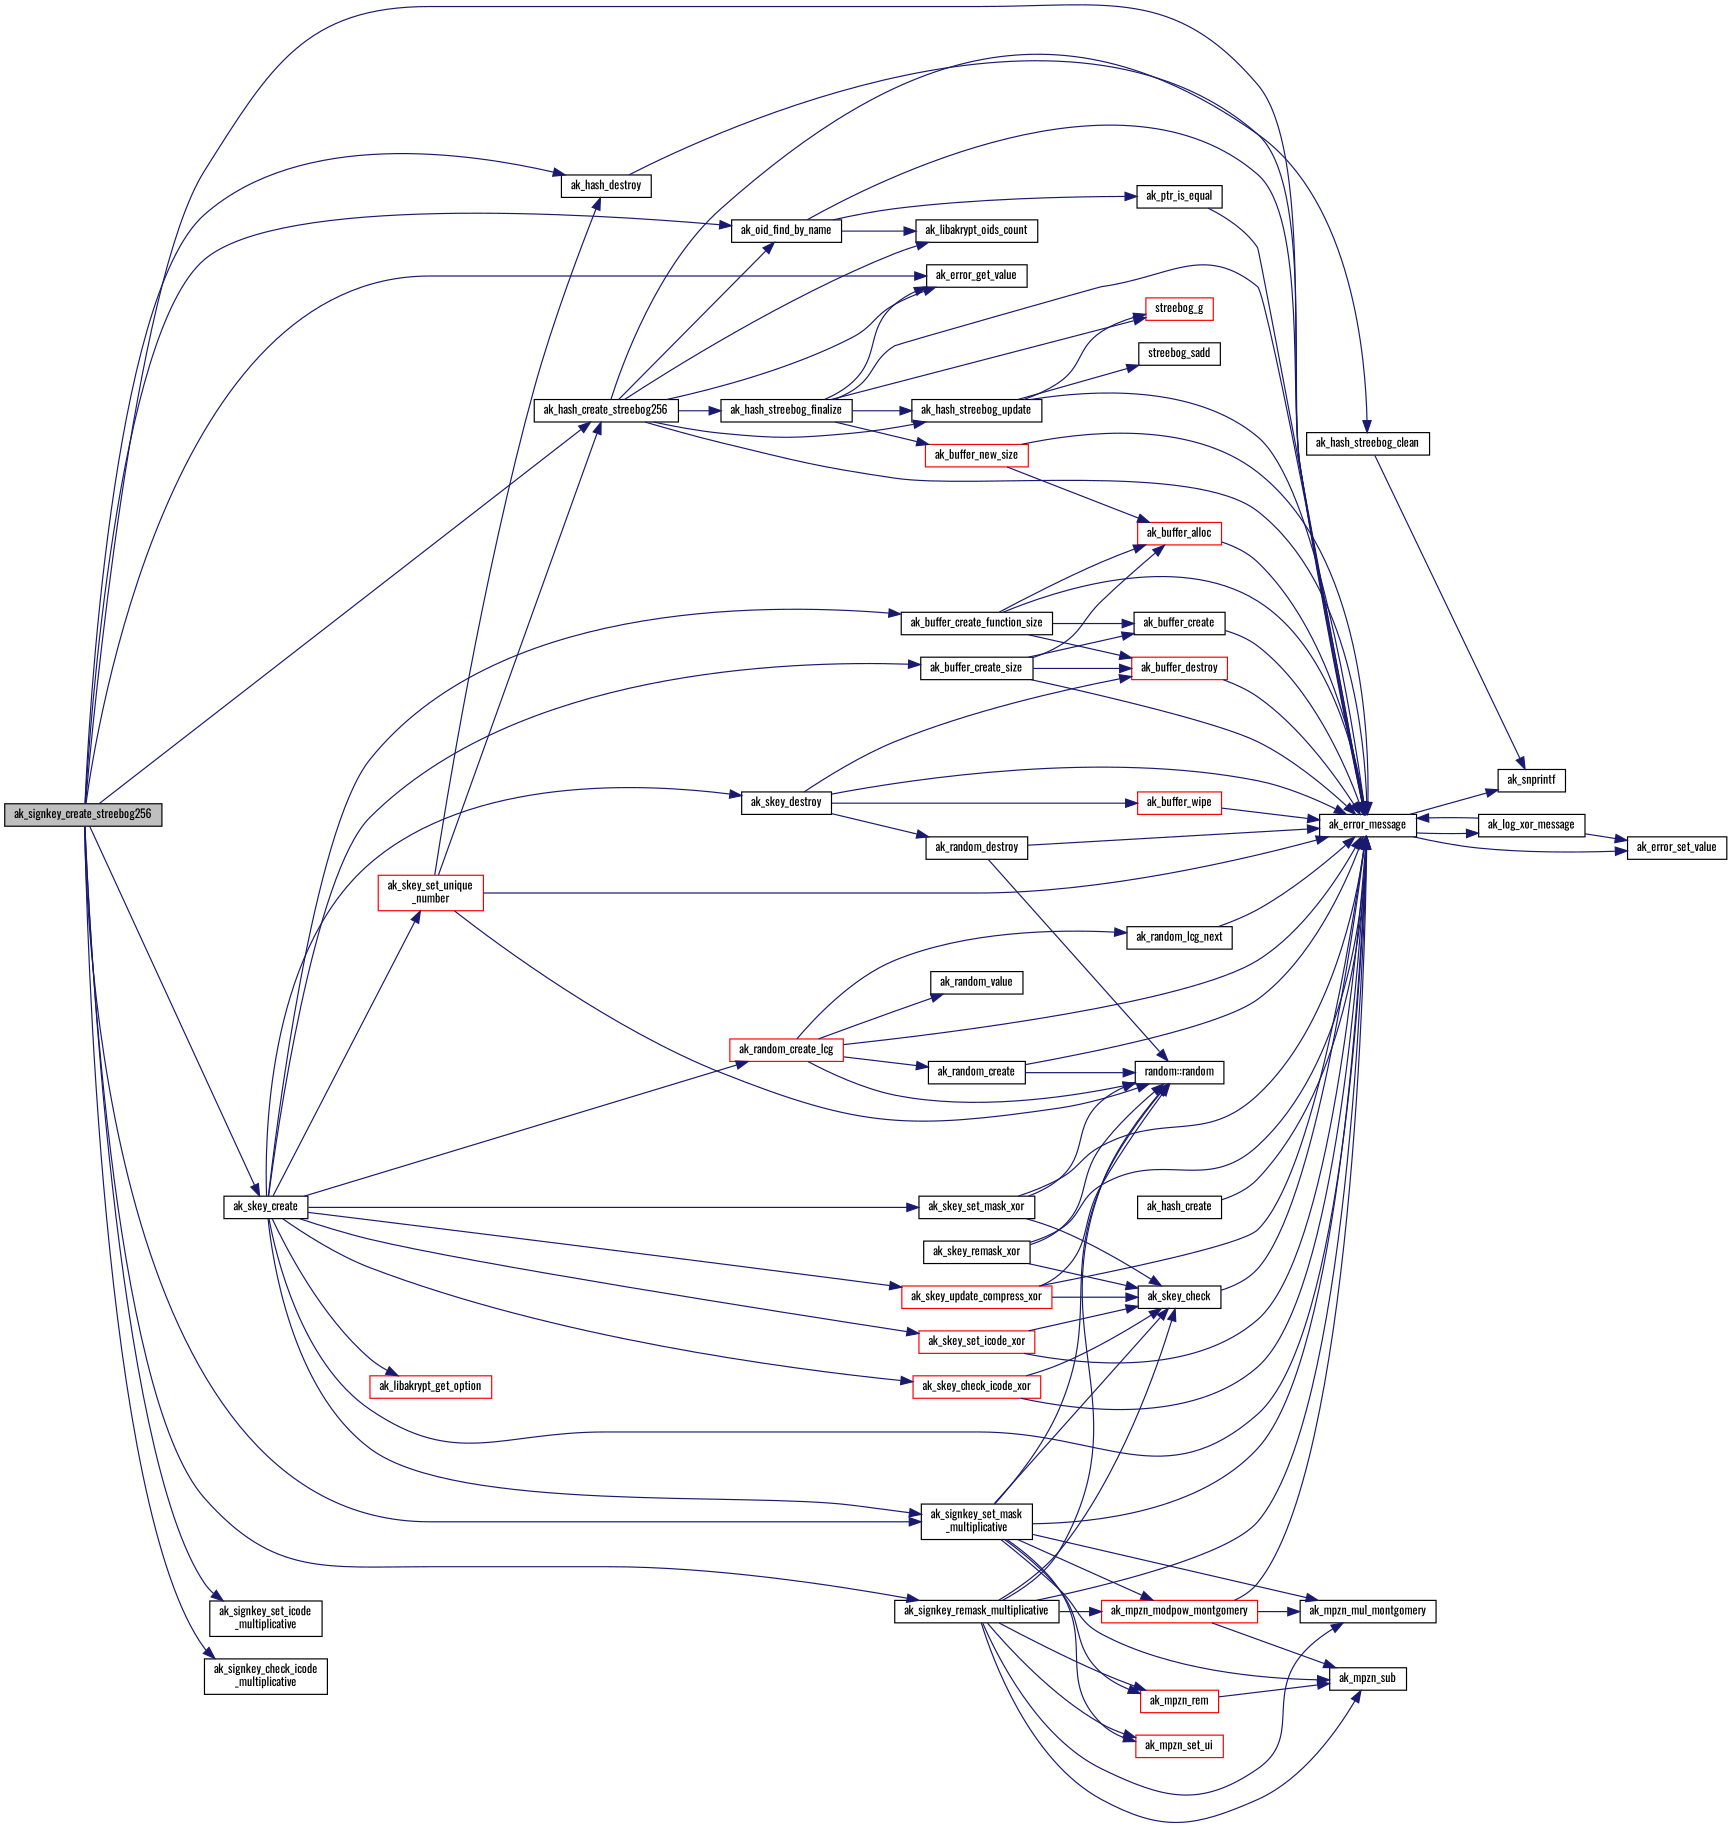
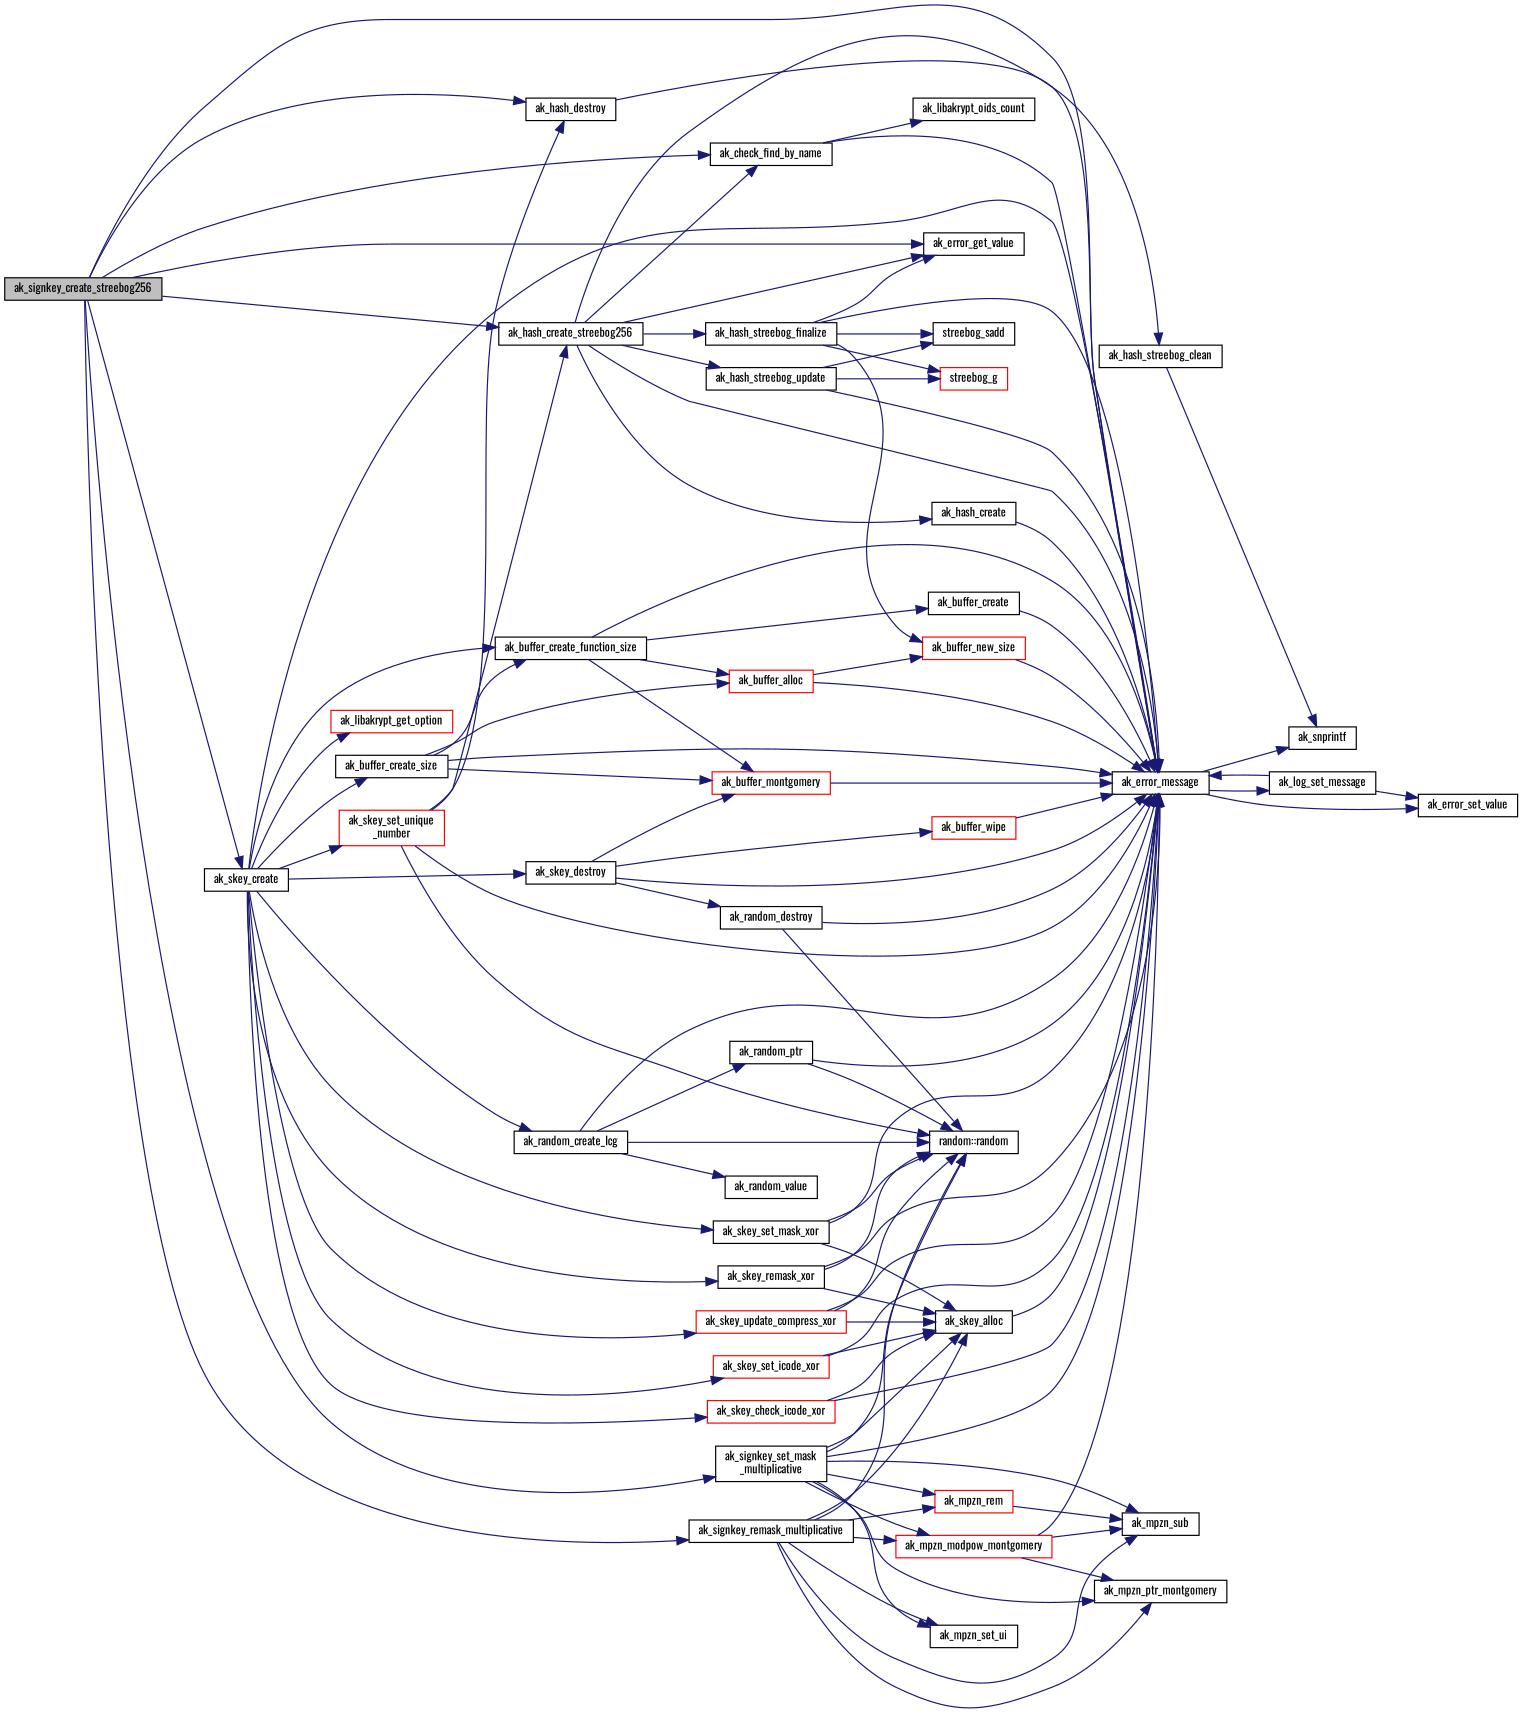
(1180, 197) -> none
(787, 231) -> (771, 154)
(767, 315) -> (714, 497)
(876, 411) -> (879, 334)
(1073, 492) -> (862, 667)
(1096, 642) -> (489, 682)
(1180, 668) -> (771, 783)
(1532, 826) -> (1323, 783)
(1180, 938) -> none
(787, 1050) -> (571, 1142)
(977, 1073) -> (771, 1053)
(1180, 1297) -> (974, 1322)
(1327, 1309) -> none
(508, 1488) -> (370, 1205)
(1368, 1612) -> (1161, 1591)
(266, 1619) -> none
(266, 1677) -> none
(1180, 1746) -> (974, 1636)
